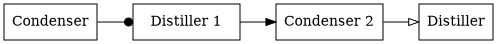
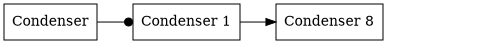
(186, 22) -> (186, 22)
(330, 22) -> (330, 22)
(456, 22) -> none
